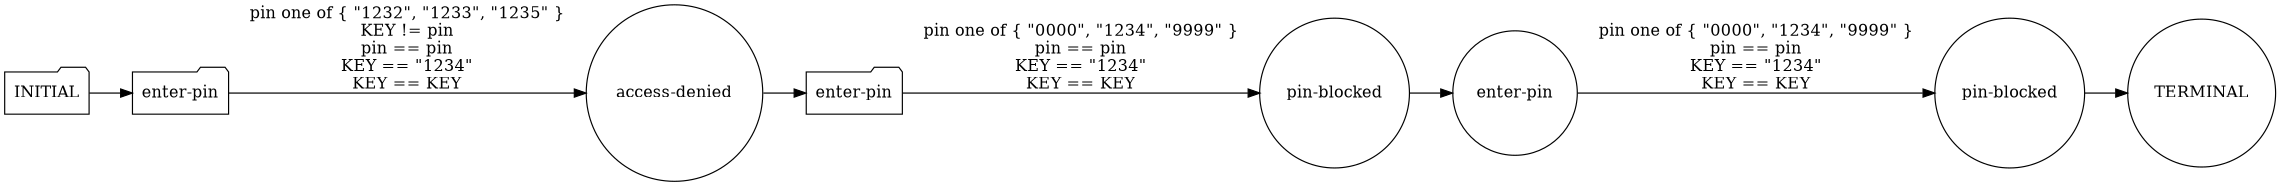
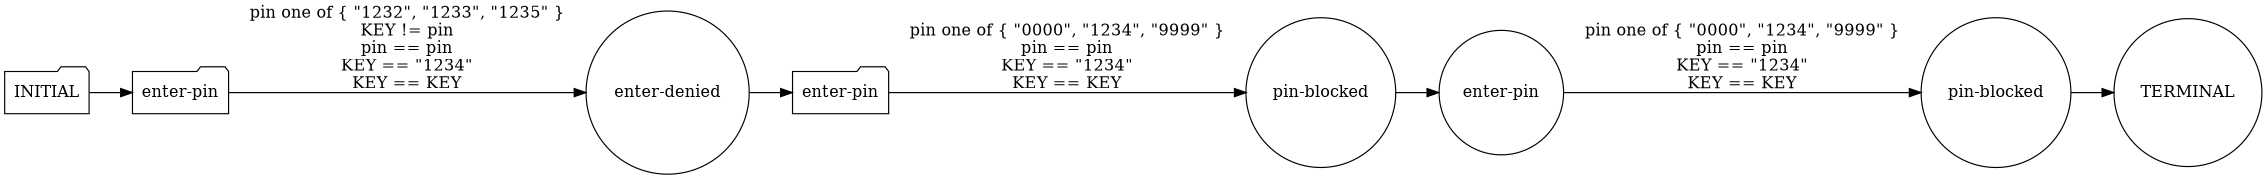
(674, 93) -> (668, 93)
